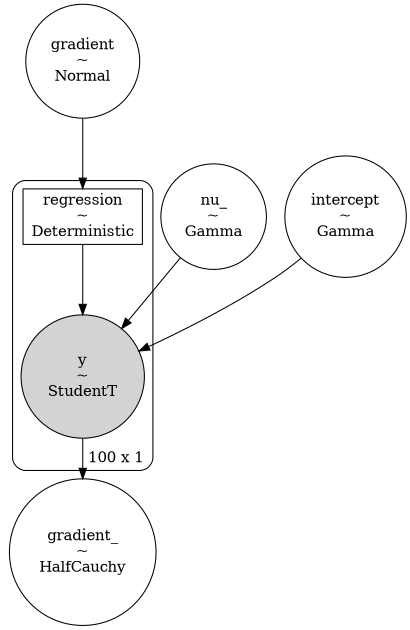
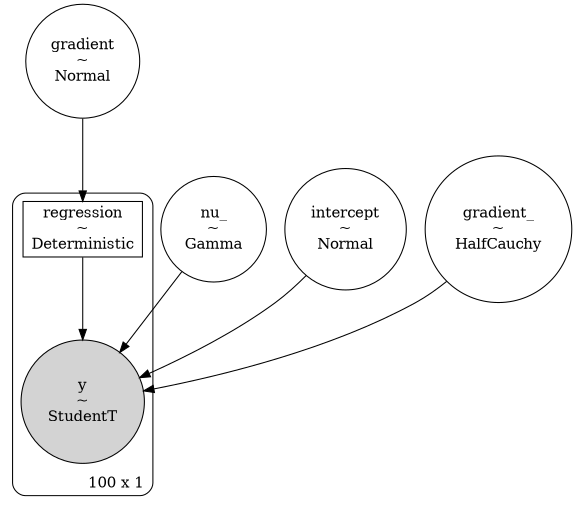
(346, 217) -> (346, 229)
(83, 453) -> (306, 349)
